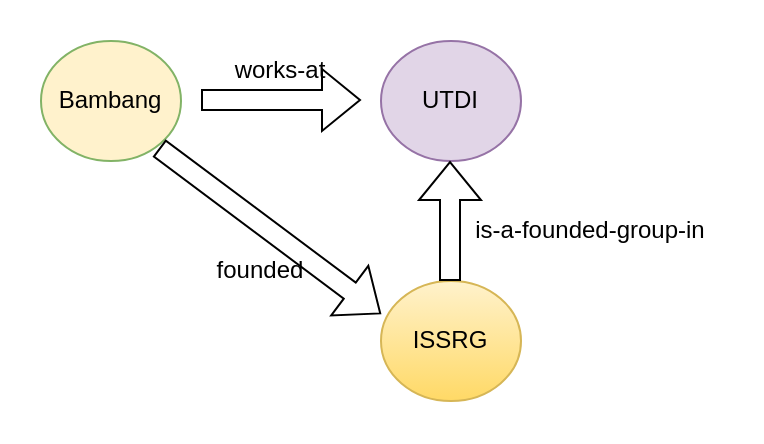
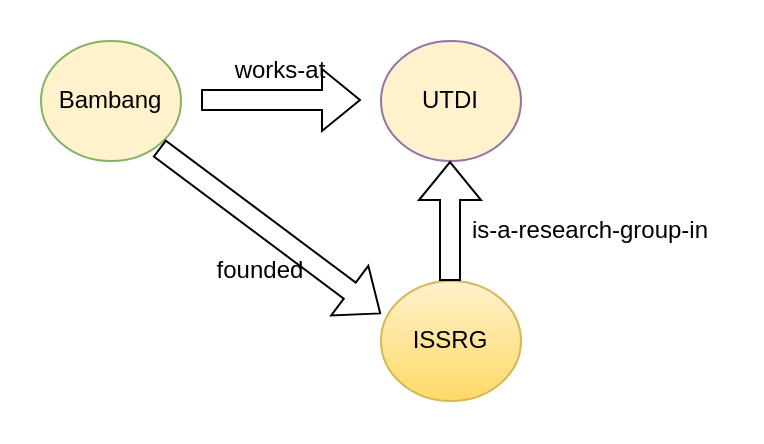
(451, 101) -> (451, 101)
(591, 231) -> (591, 231)
